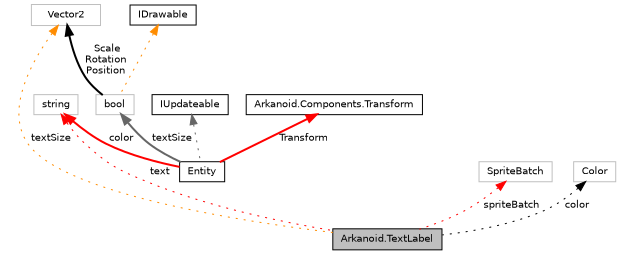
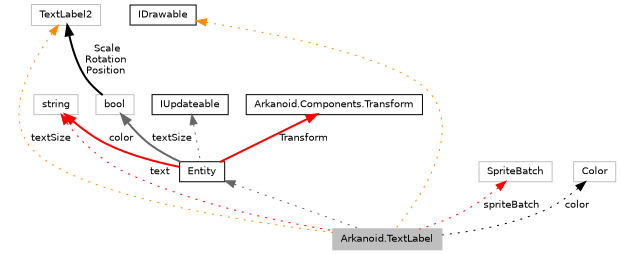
(66, 15) -> (66, 15)
(137, 64) -> (394, 70)
none -> (298, 207)
(387, 239) -> (387, 239)
